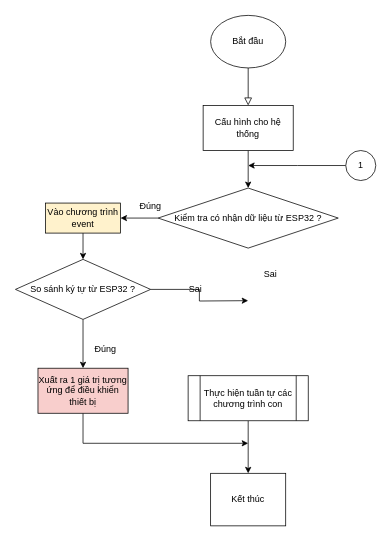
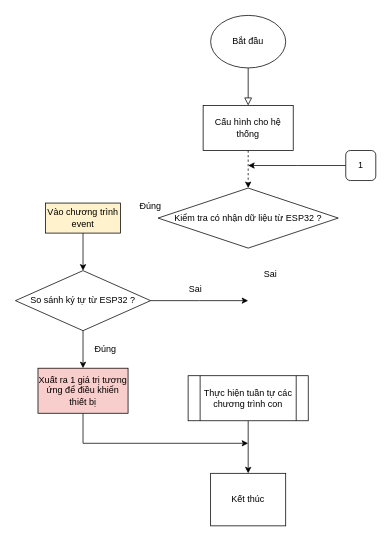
(360, 165) -> (360, 165)
(248, 167) -> (248, 167)
(127, 218) -> none
(83, 289) -> (83, 300)
